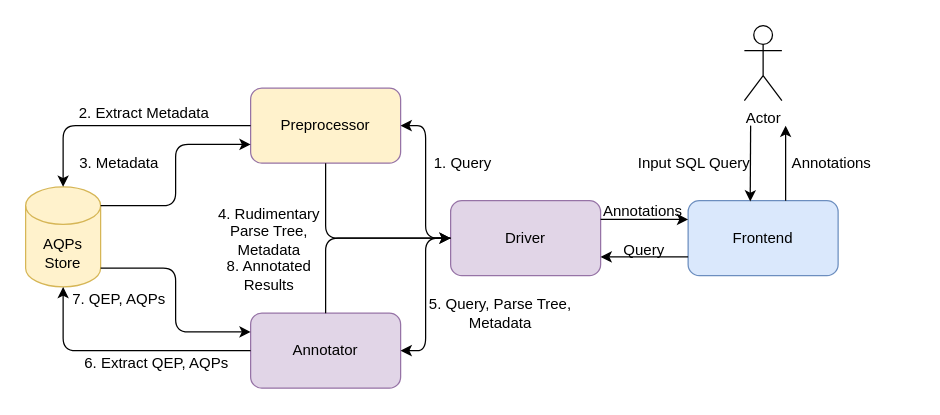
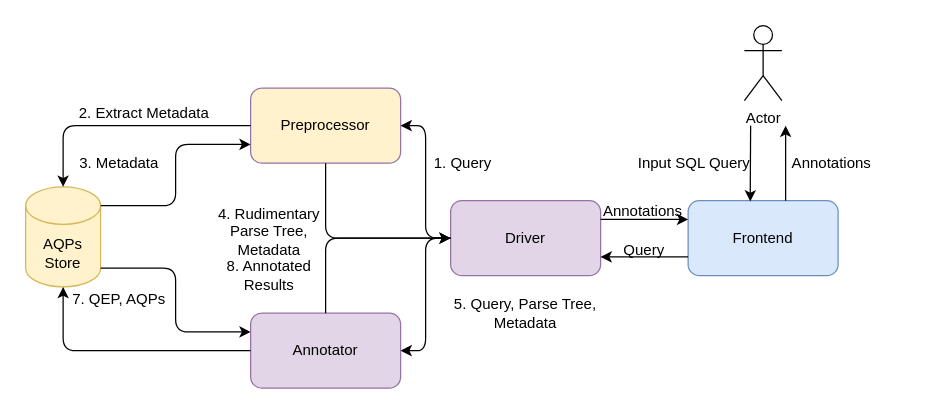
(501, 313) -> (526, 313)
(157, 363) -> none
